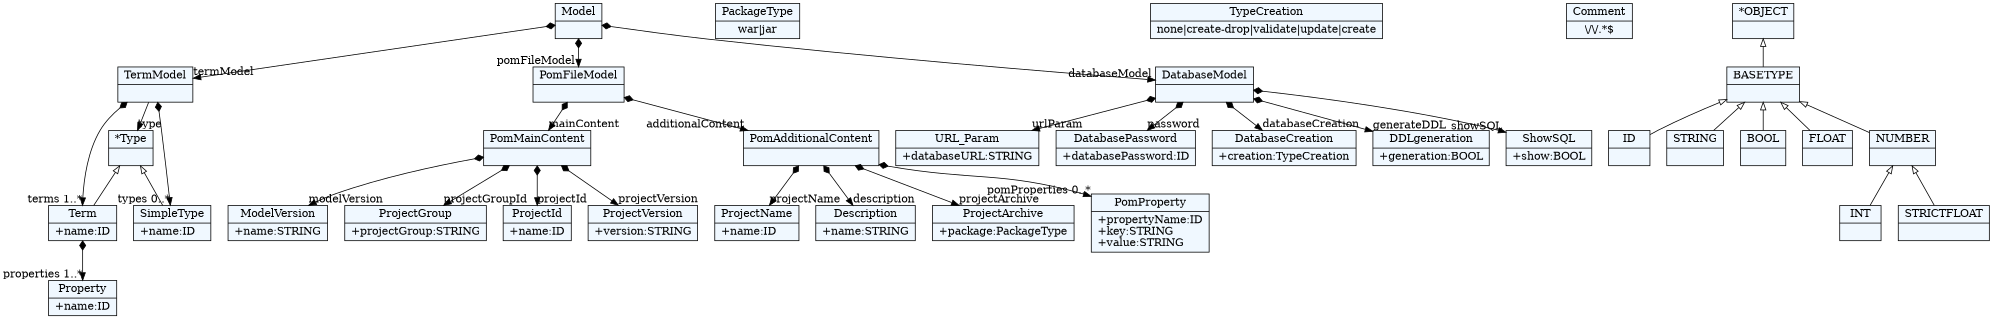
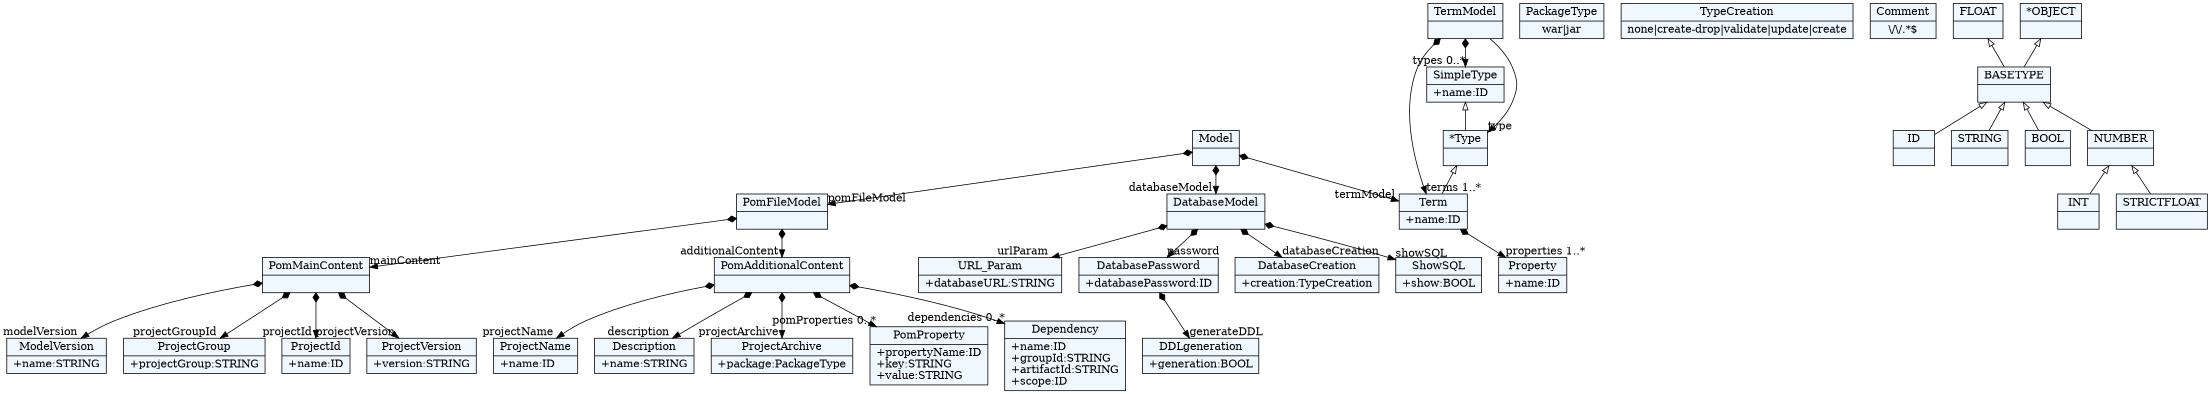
(373, 52) -> (1320, 178)
(1314, 115) -> (1175, 316)
(1798, 119) -> (1998, 56)
(153, 189) -> (1465, 120)
none -> (1065, 356)
